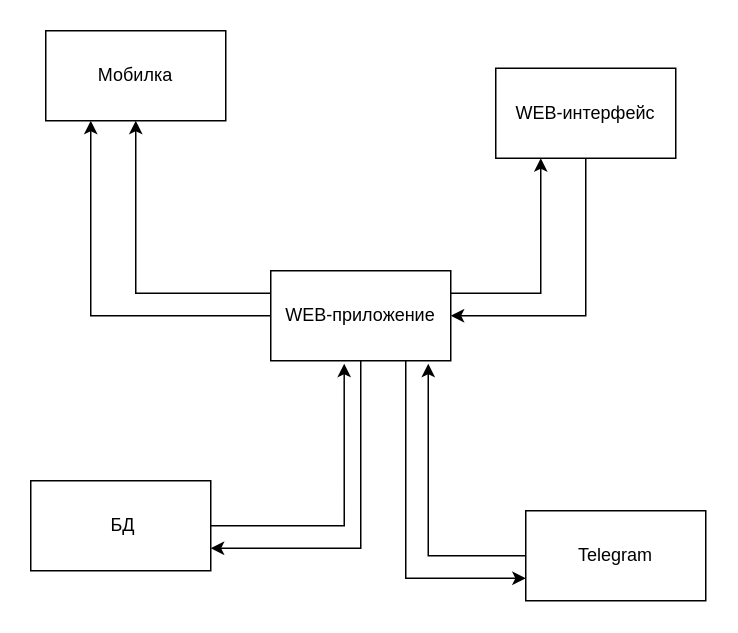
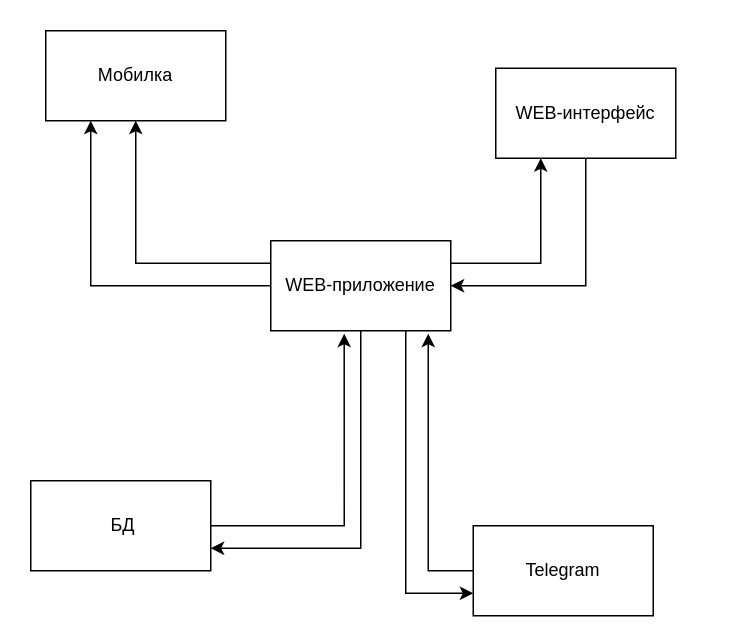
(361, 316) -> (361, 286)
(616, 556) -> (563, 571)
